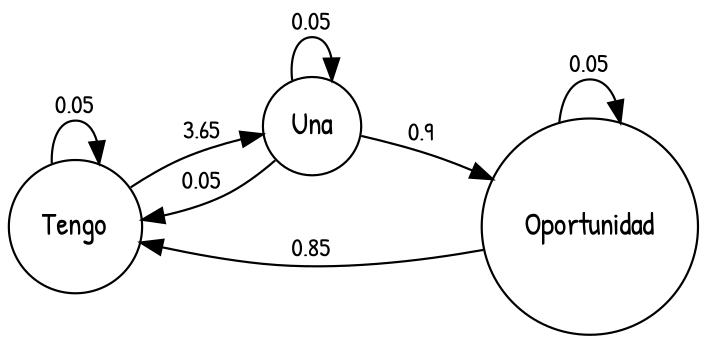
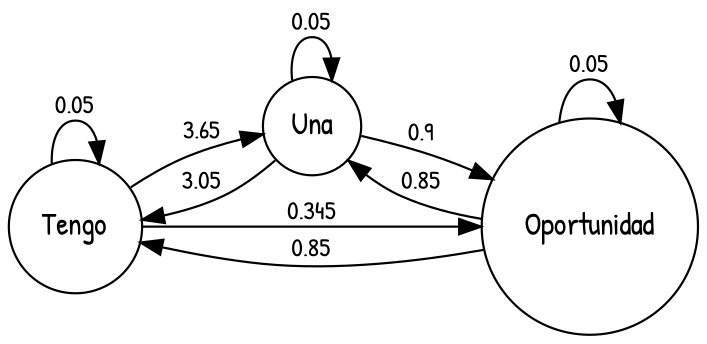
(202, 182) -> (202, 182)
none -> (421, 204)
none -> (300, 227)
